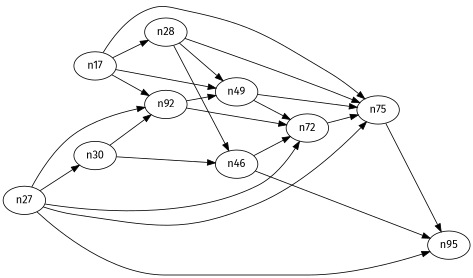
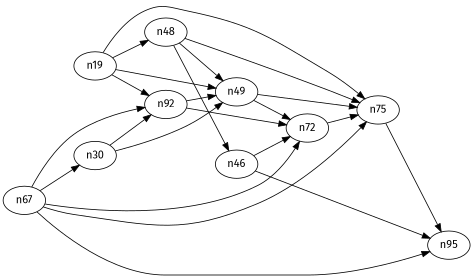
(166, 32) -> (166, 32)
(95, 66) -> (95, 66)
(162, 160) -> (168, 134)
(24, 200) -> (24, 200)
